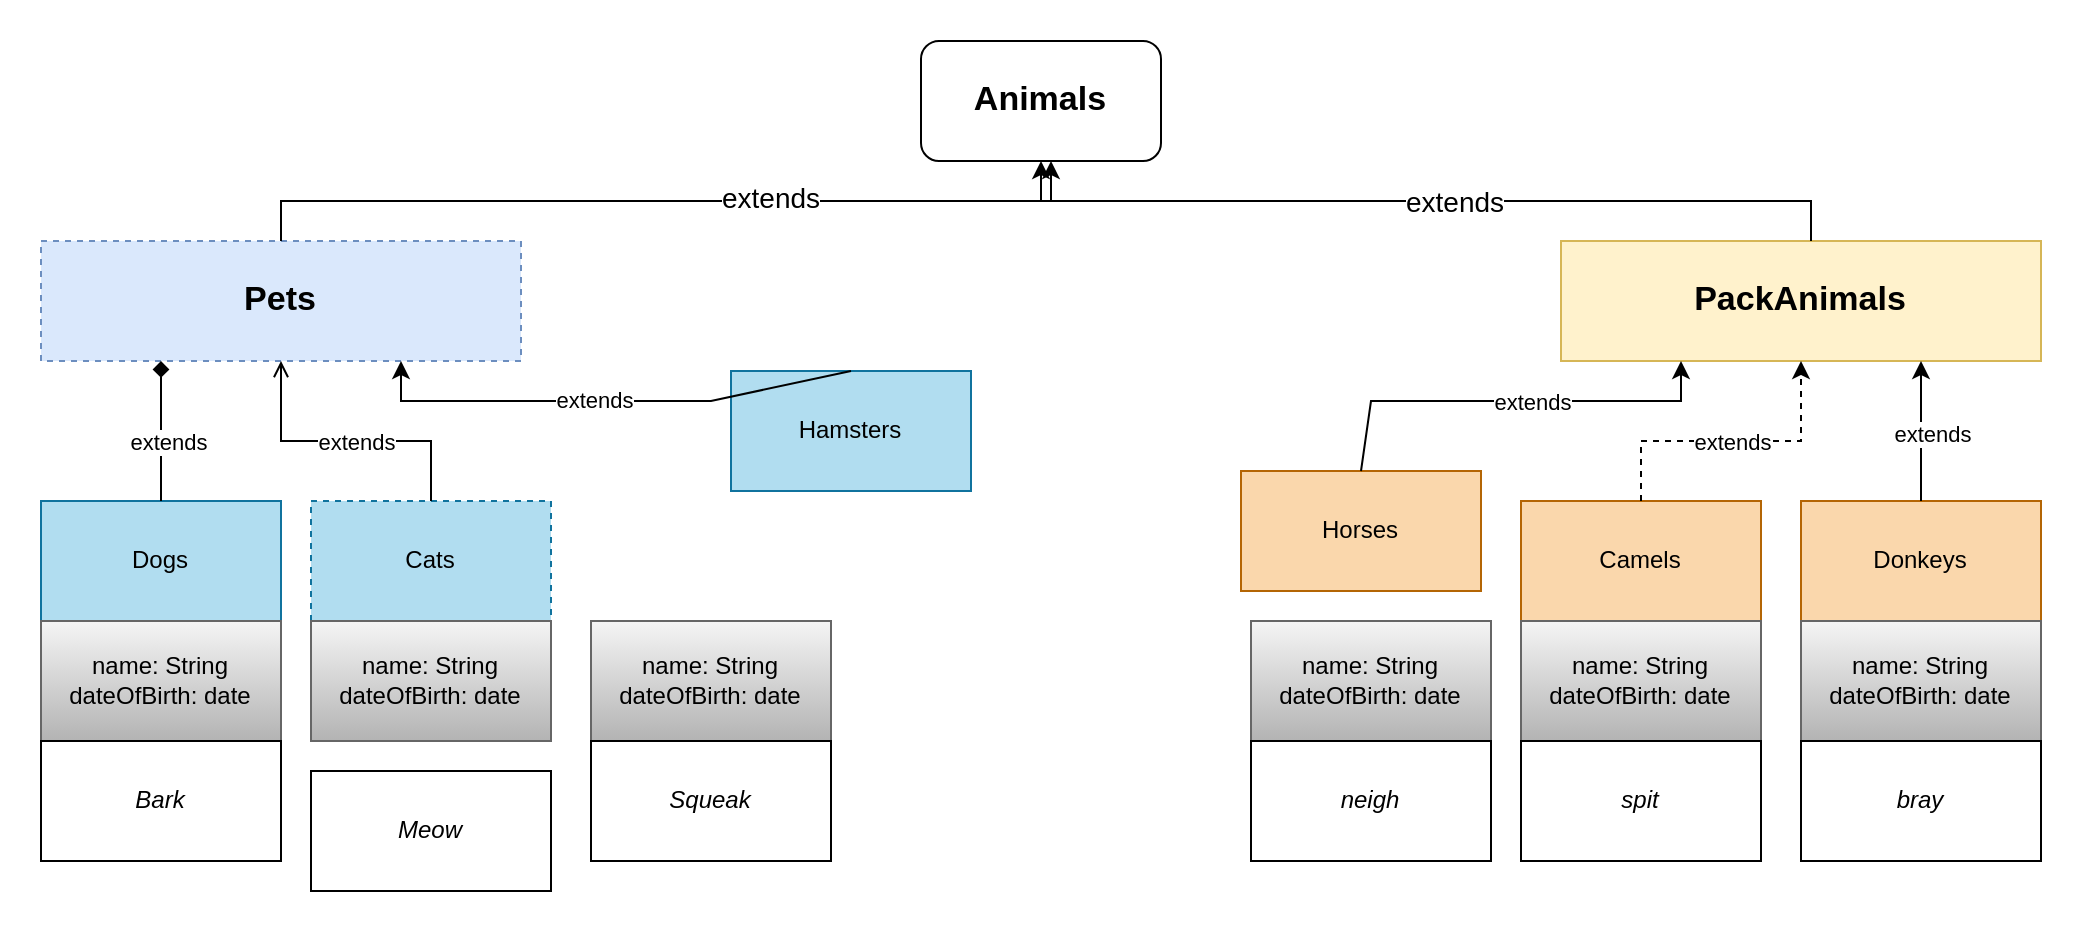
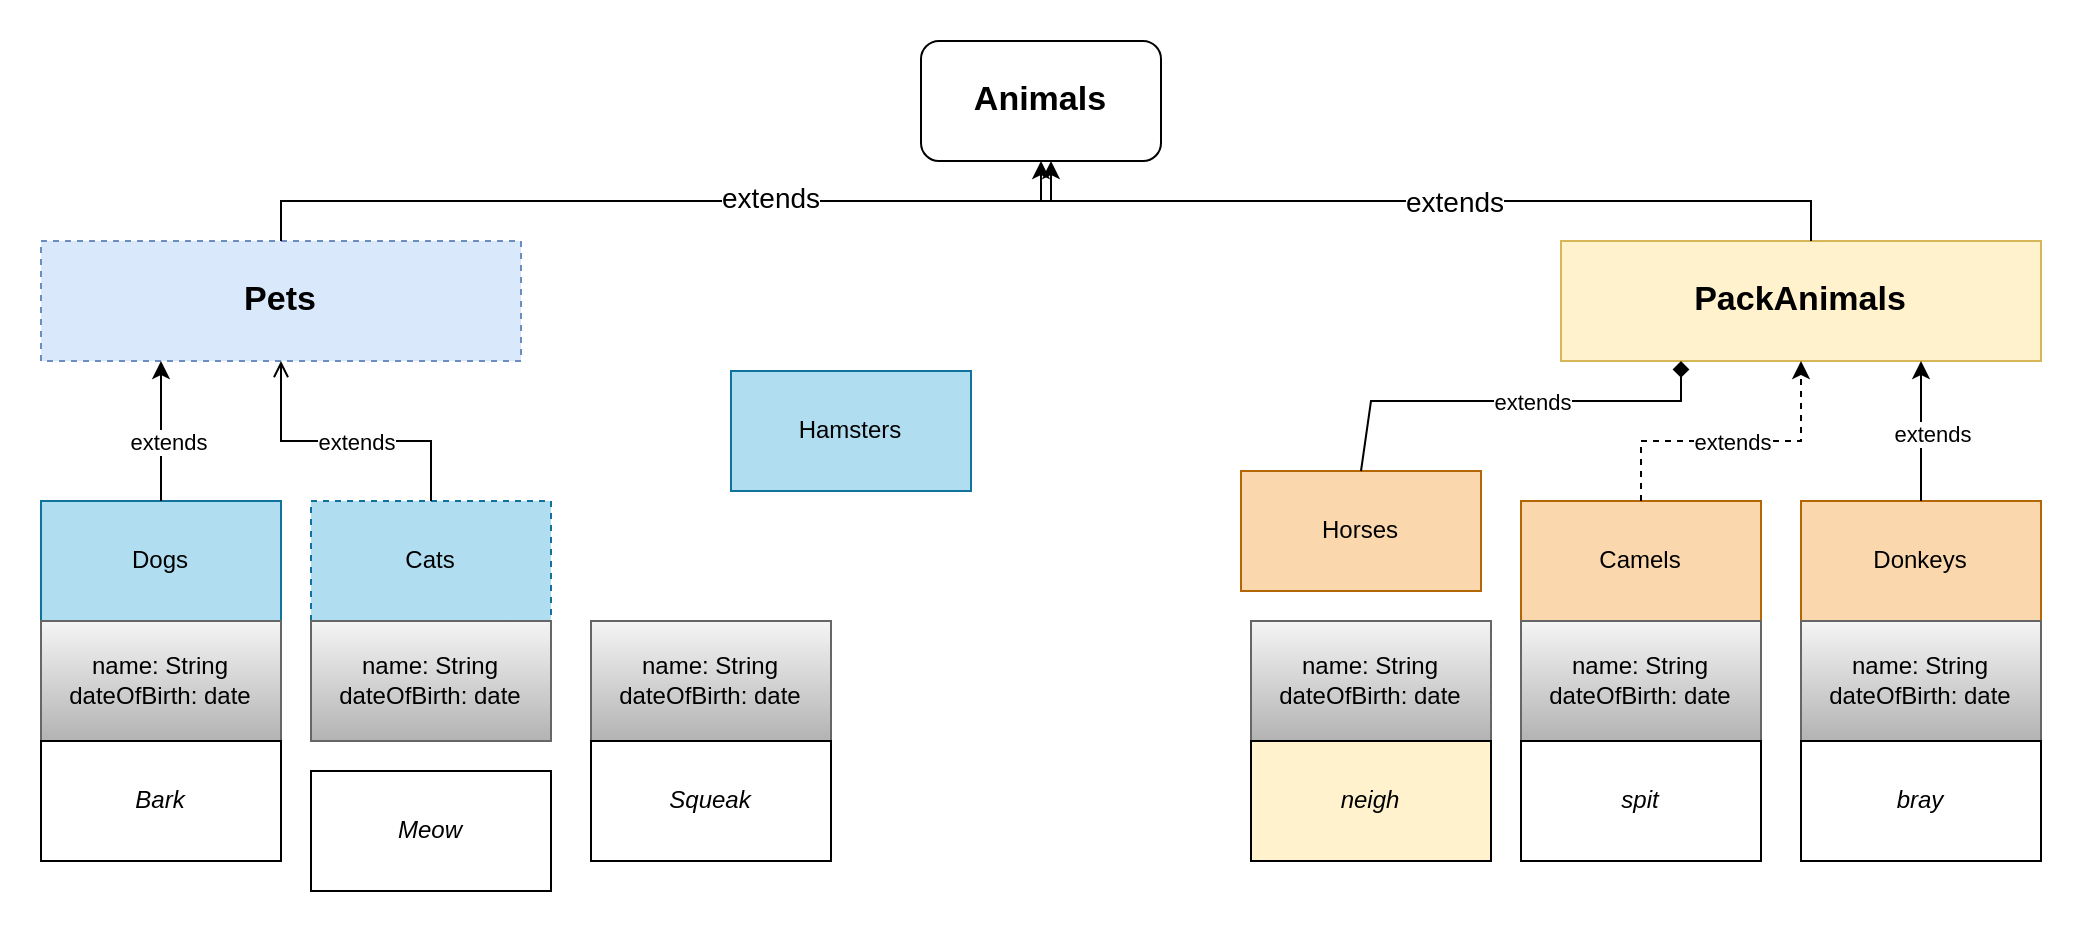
(1681, 376) -> (1681, 377)
(161, 377) -> (161, 376)
(614, 401) -> none
(1371, 801) -> (1371, 801)
